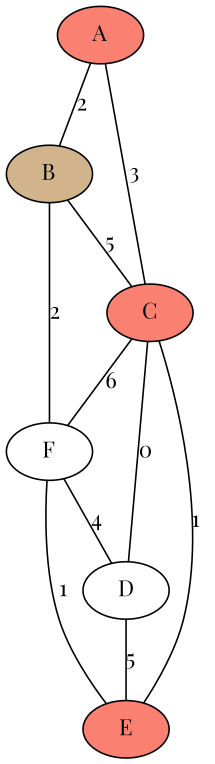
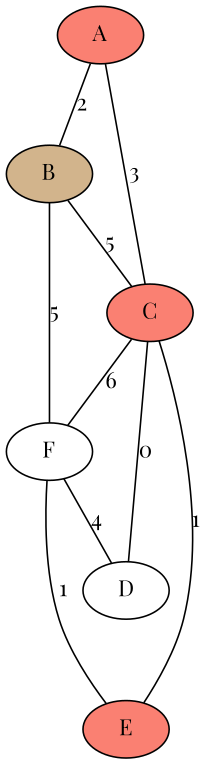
(55, 313) -> (55, 313)
(126, 660) -> none
